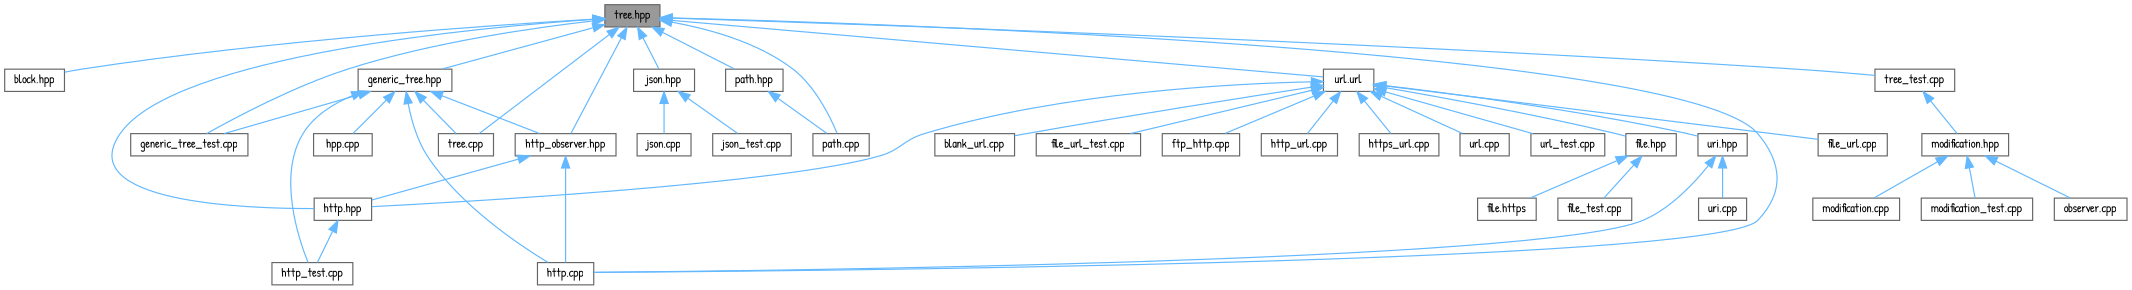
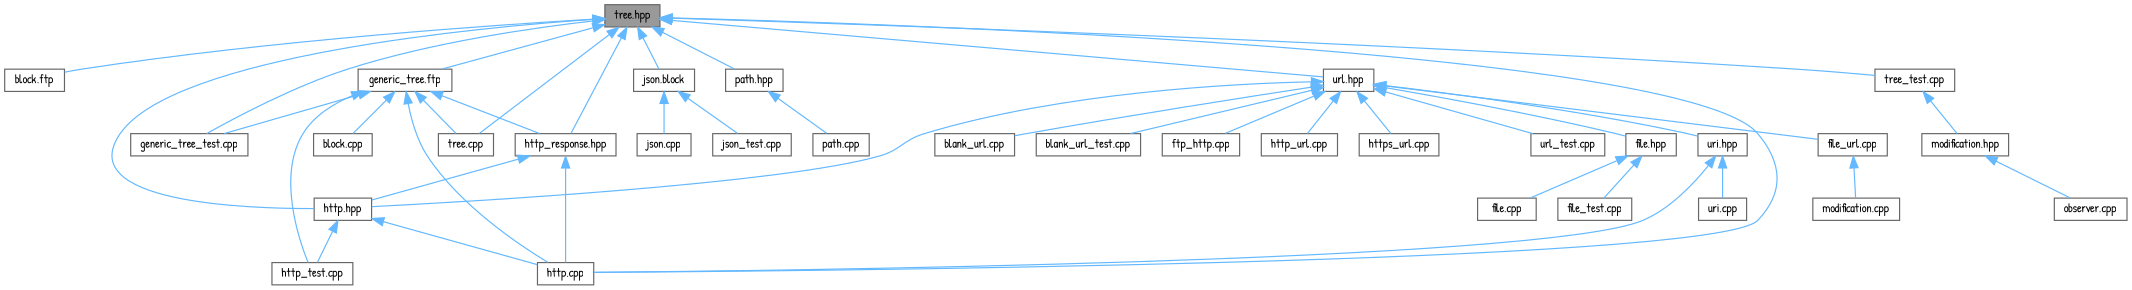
(771, 55) -> none
(35, 80) -> (35, 80)
(405, 80) -> (405, 80)
(664, 80) -> (664, 80)
(1349, 80) -> (1349, 80)
(343, 145) -> (343, 145)
(566, 145) -> (566, 145)
(1088, 145) -> (1088, 145)
(1485, 145) -> none
(1906, 180) -> (1855, 183)
(1507, 209) -> (1507, 209)
(1977, 209) -> none
none -> (461, 243)
